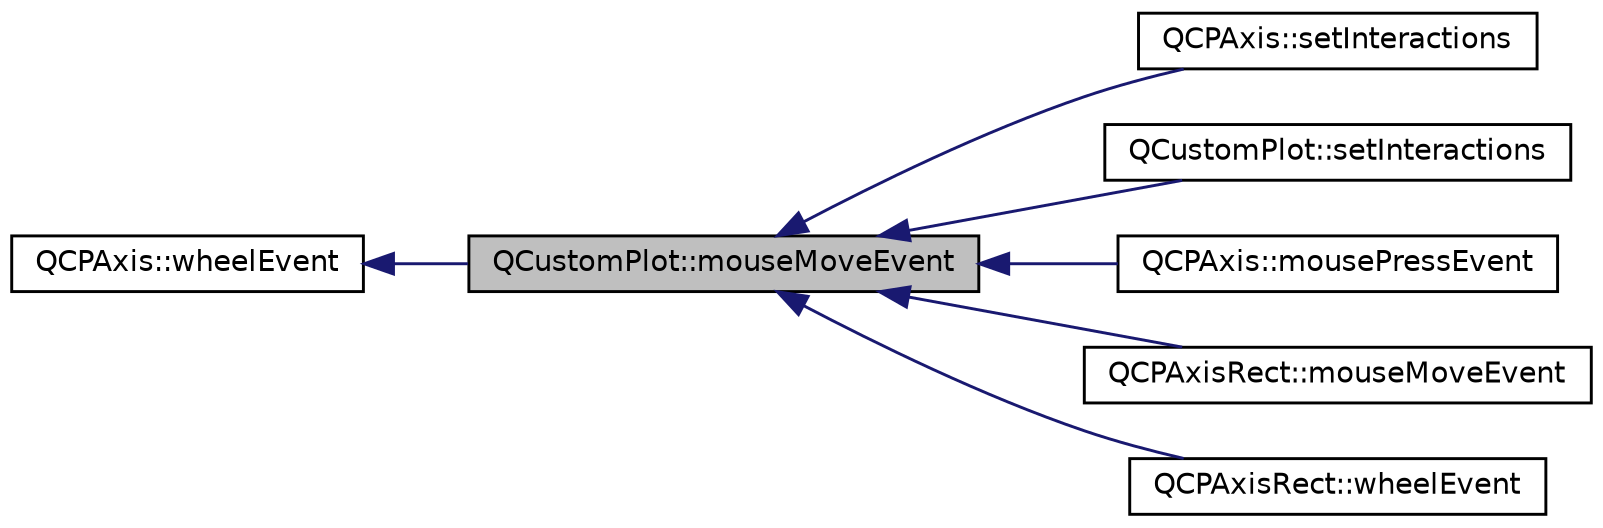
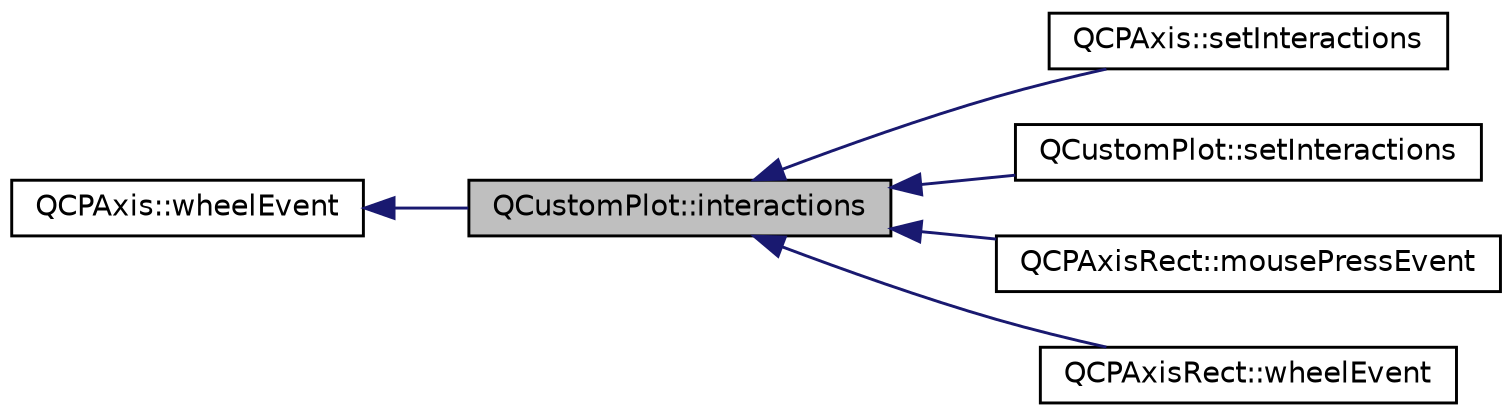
(724, 264) -> (680, 208)
(1338, 264) -> (1248, 264)
(1338, 375) -> none
